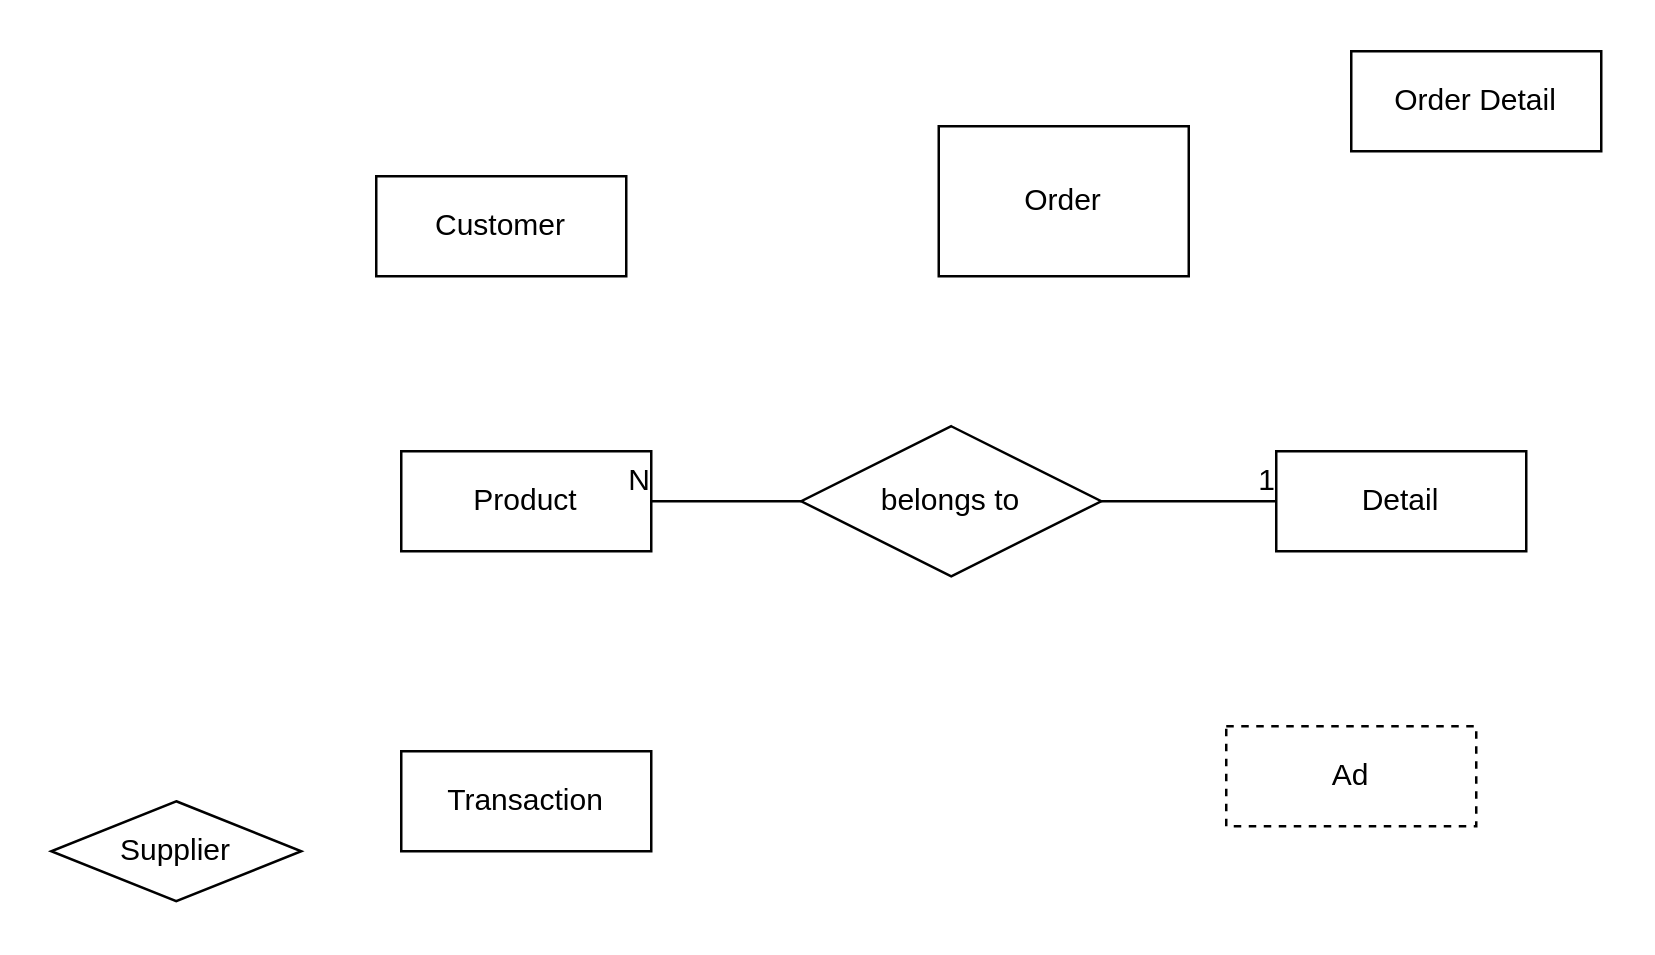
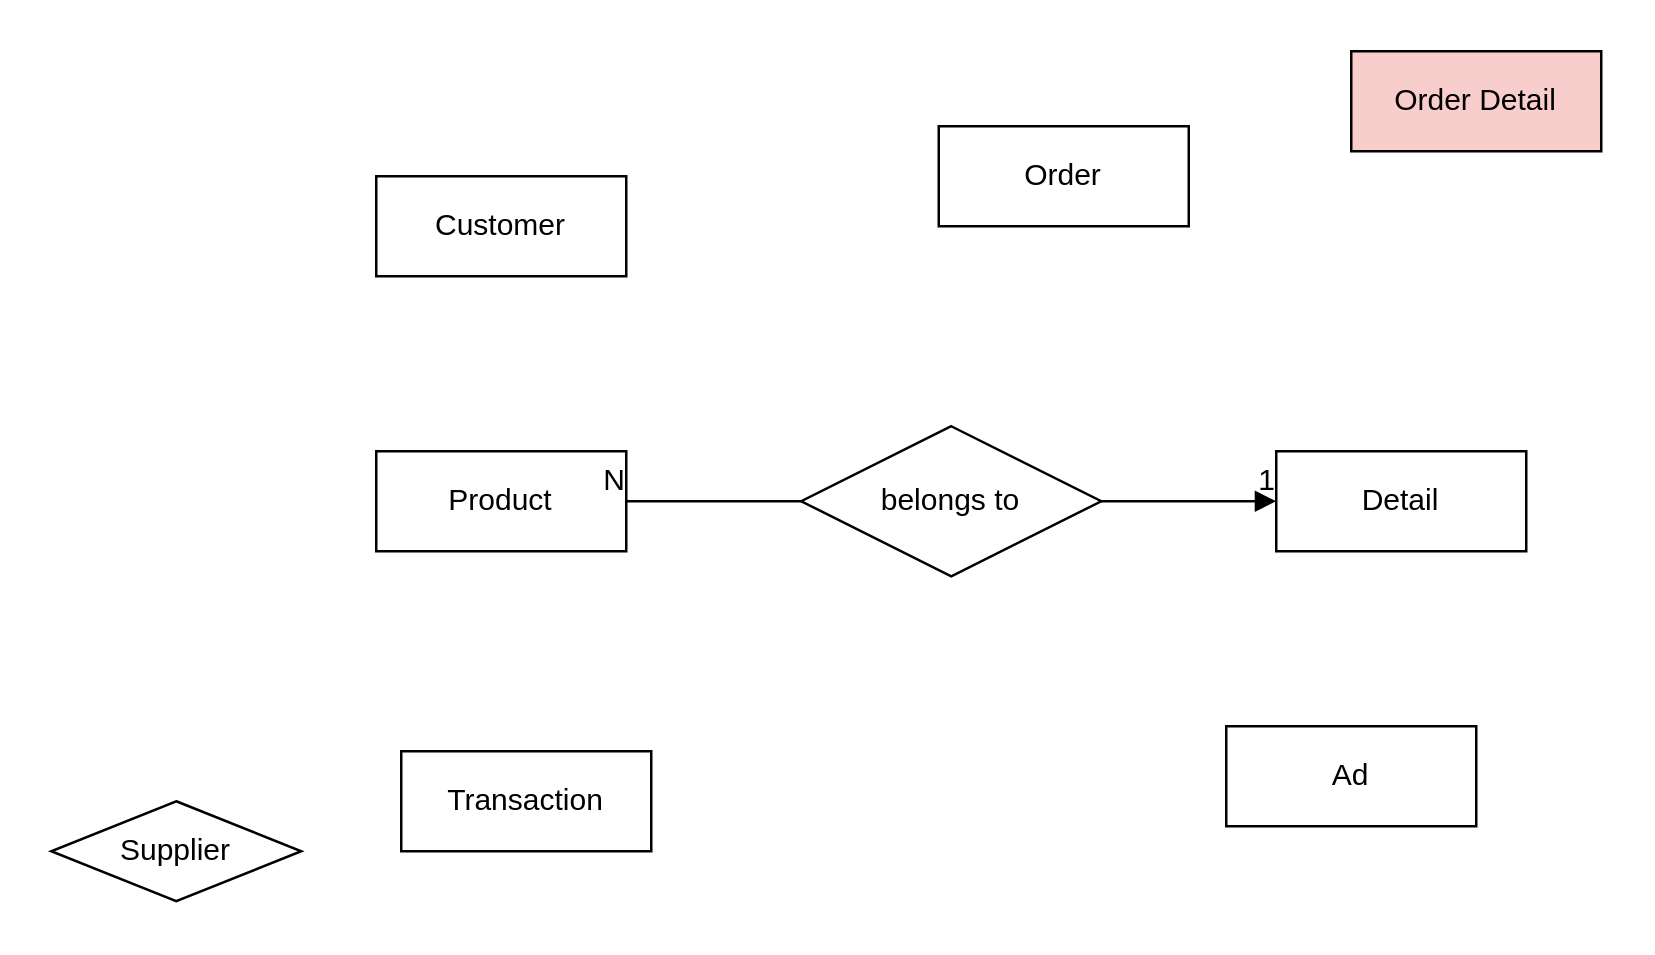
(1476, 101) -> (1476, 101)
(1064, 201) -> (1064, 176)
(526, 501) -> (501, 501)
(1263, 501) -> (1254, 501)
(1351, 776) -> (1351, 776)
